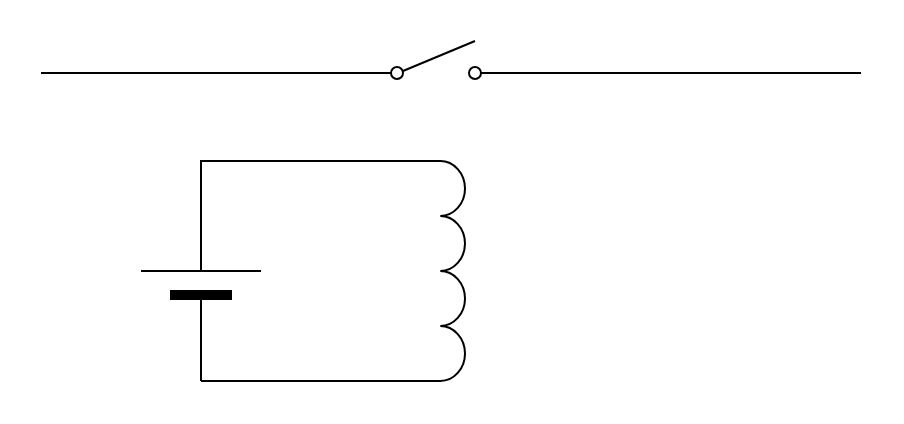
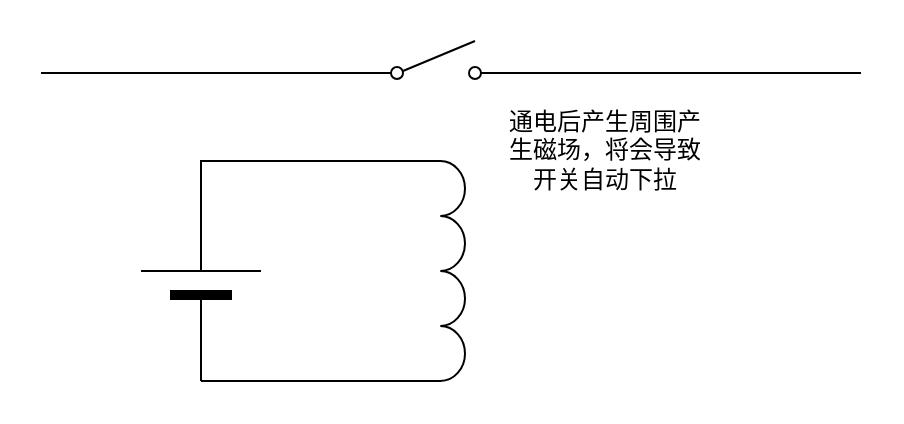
none -> (606, 151)
